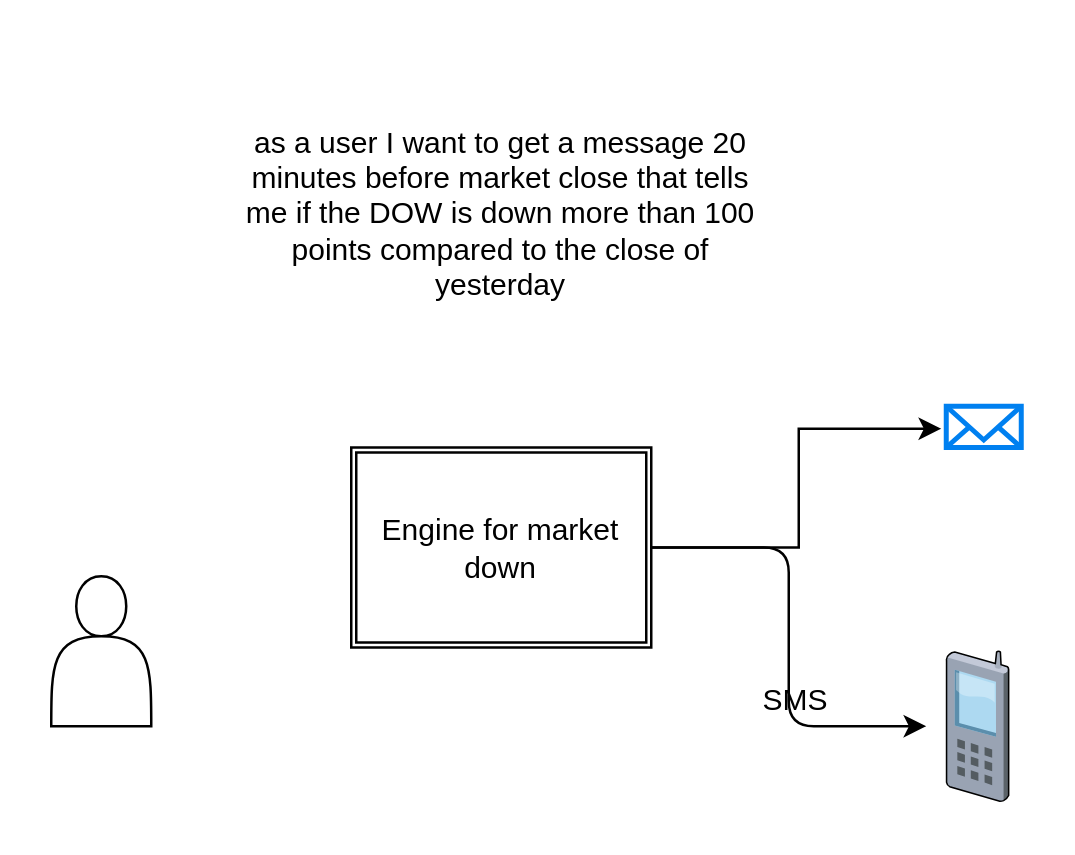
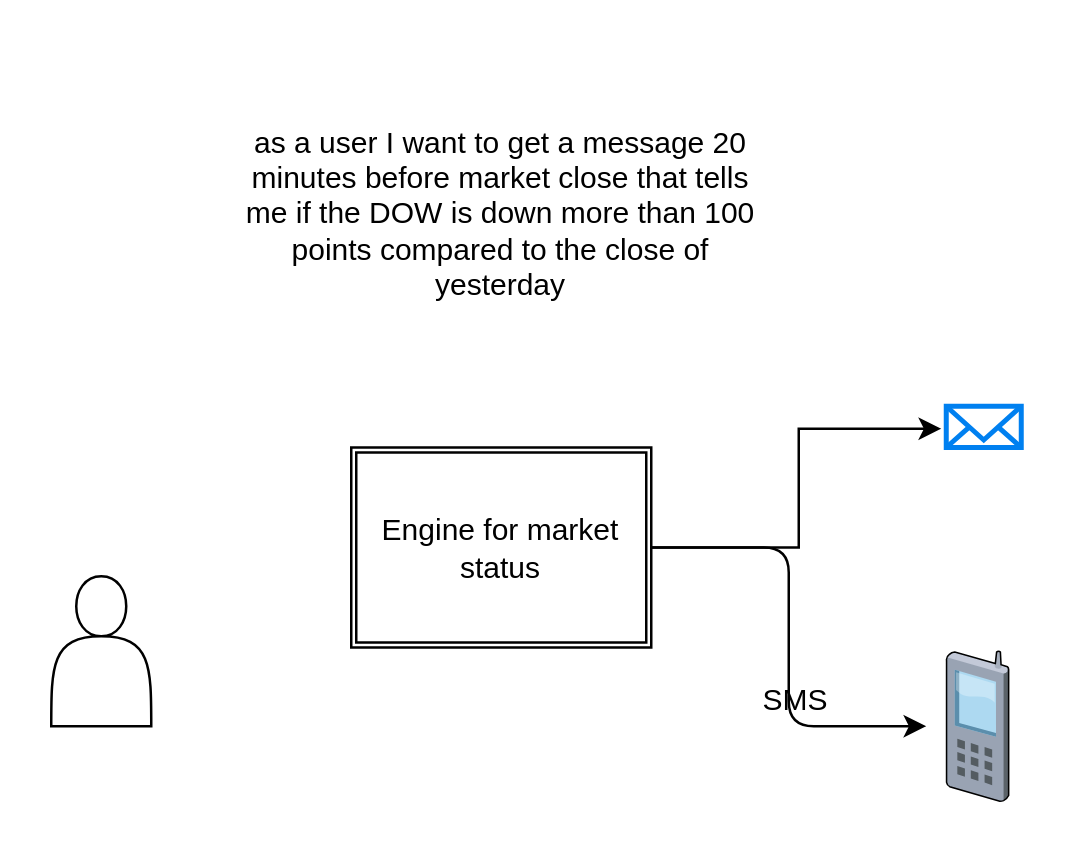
(501, 549) -> (501, 549)
